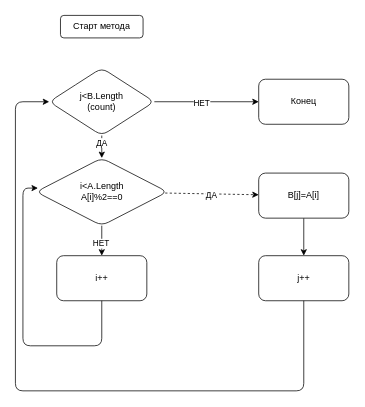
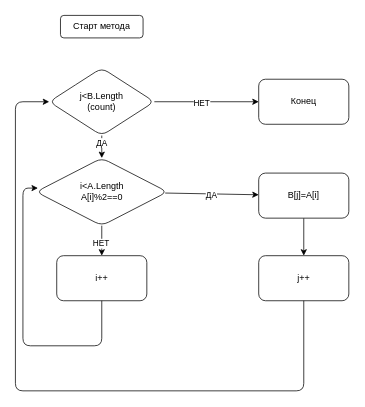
(186, 193) -> (186, 193)
